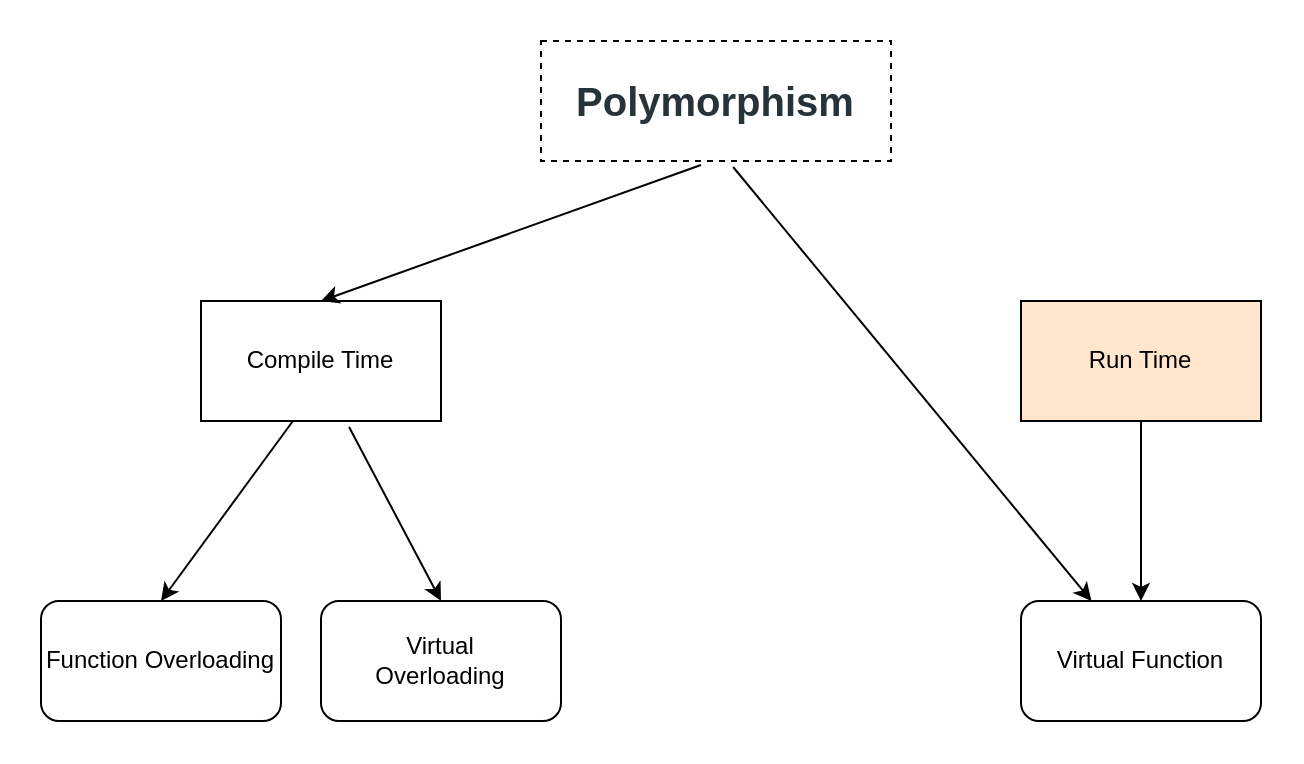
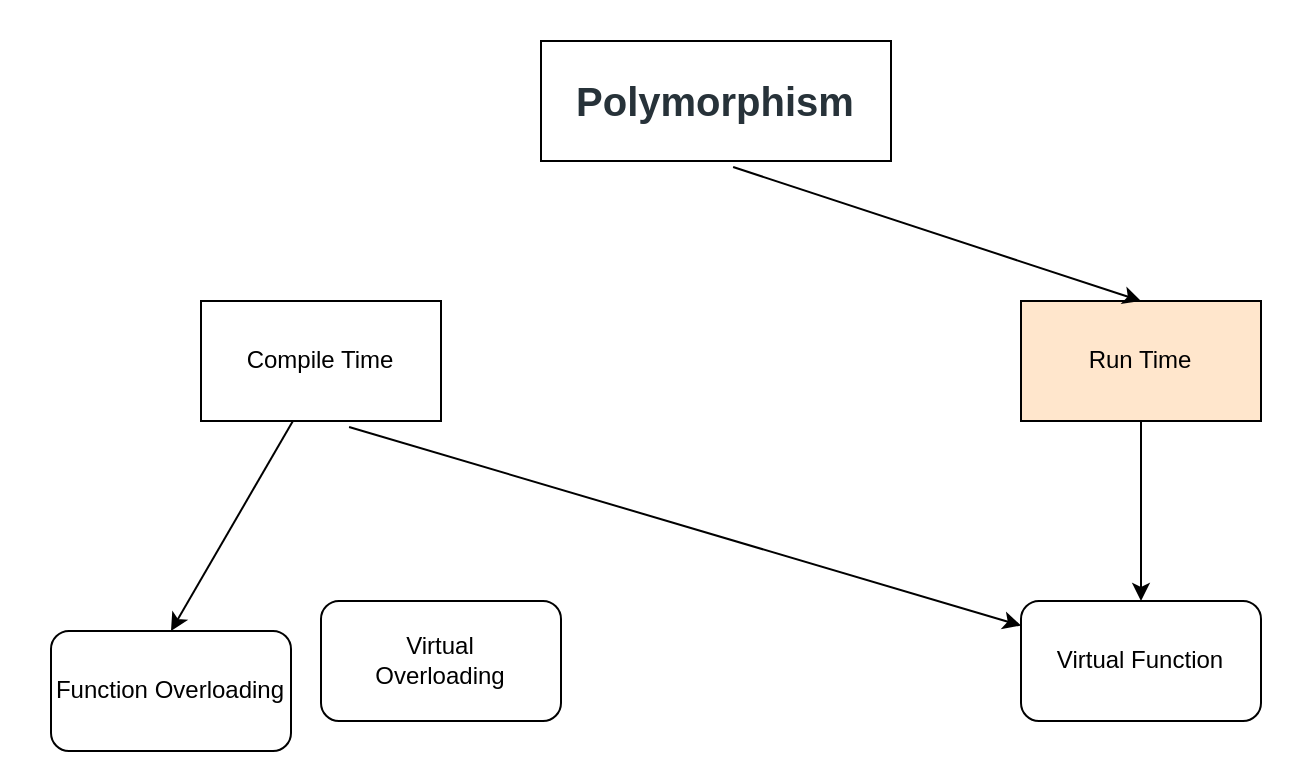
(716, 101) -> (716, 101)
(517, 231) -> none
(908, 379) -> (931, 232)
(392, 508) -> (678, 524)
(161, 661) -> (171, 691)
